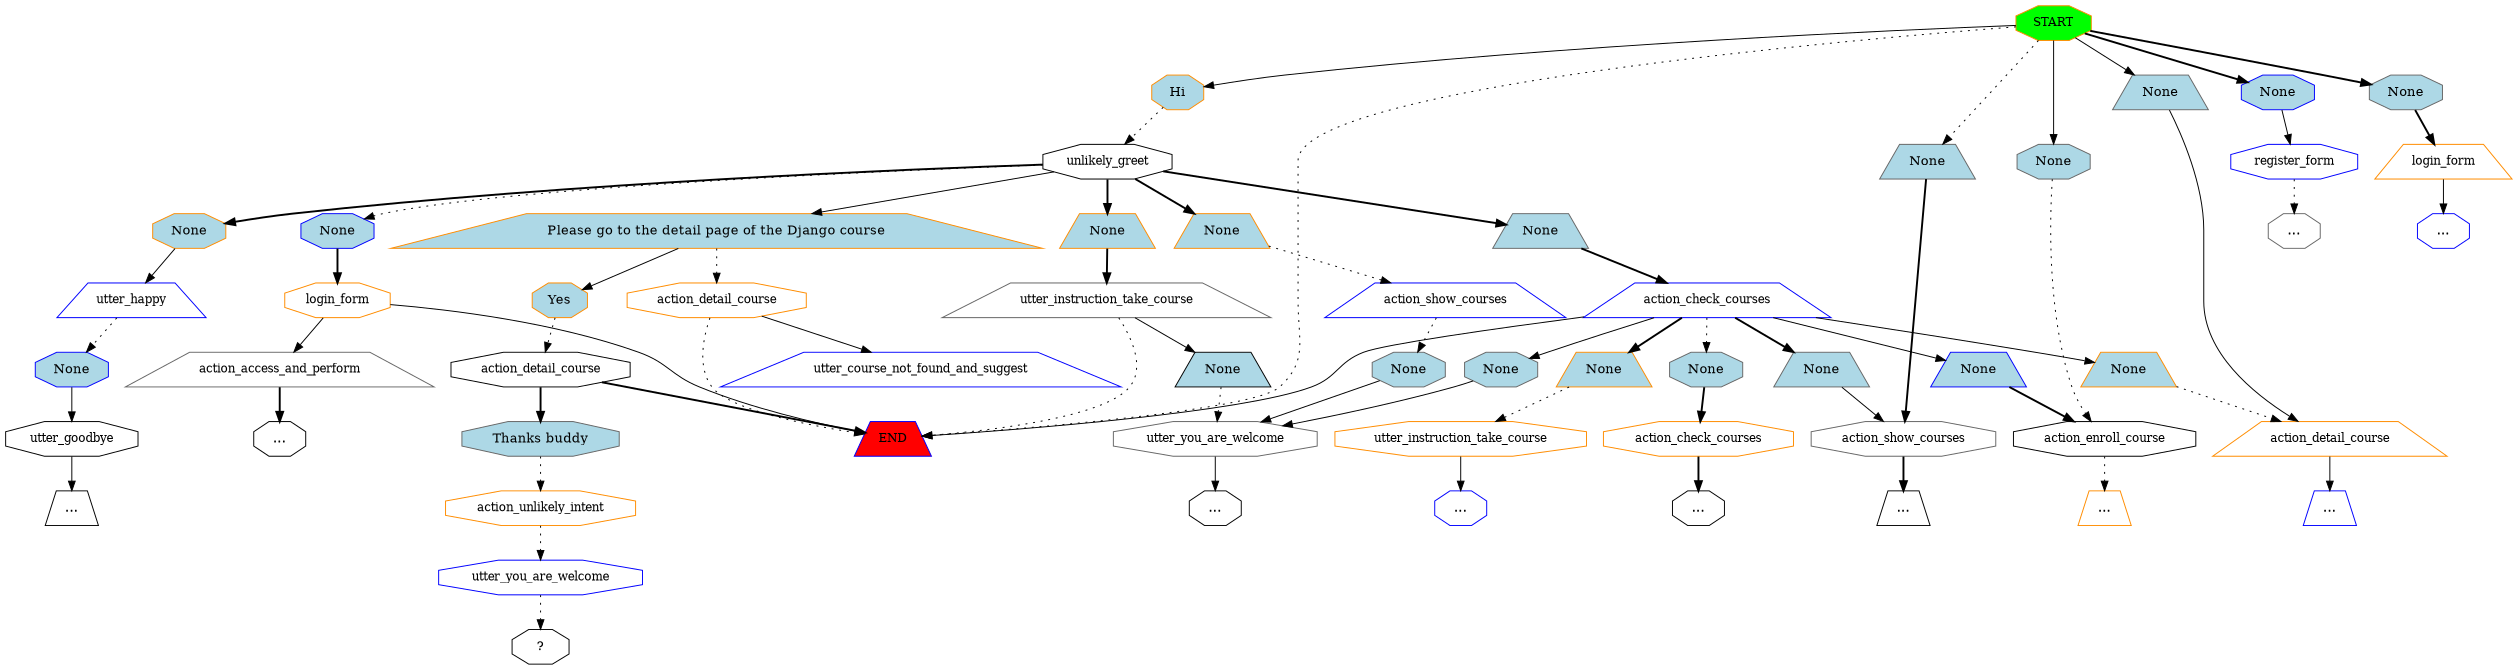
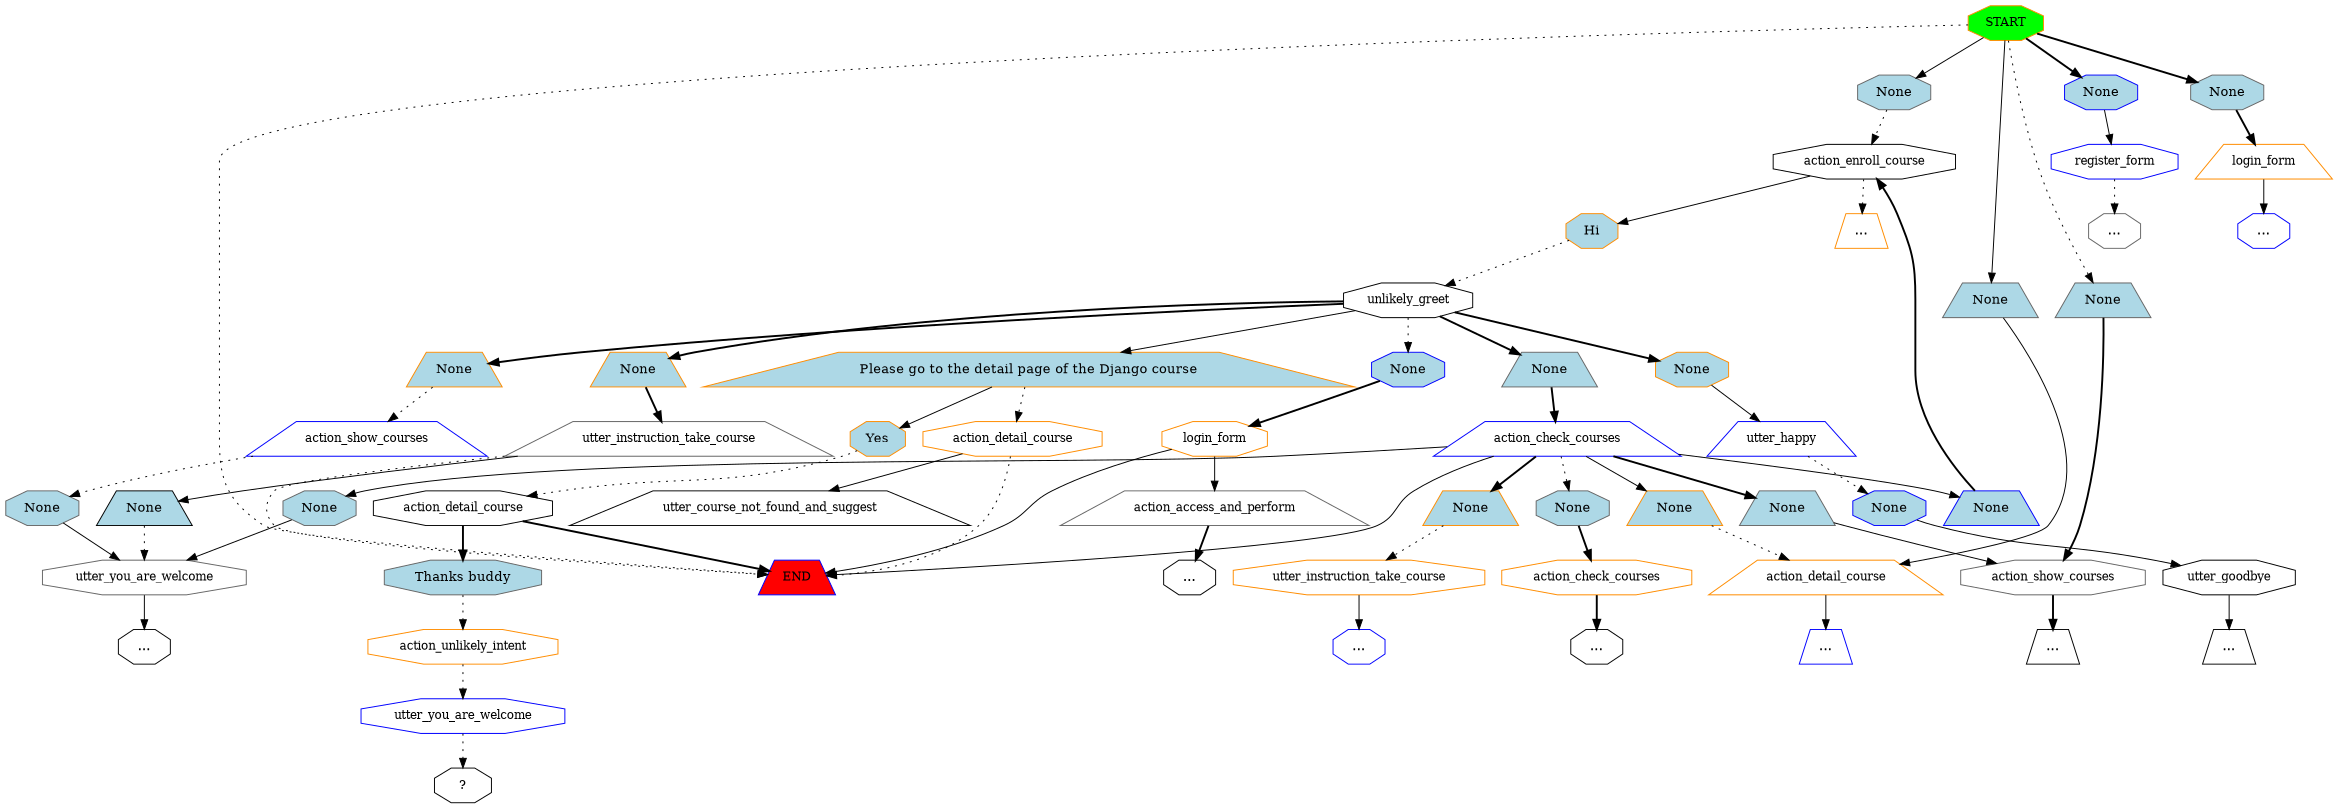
(1614, 47) -> (1719, 199)
(921, 370) -> (770, 508)
